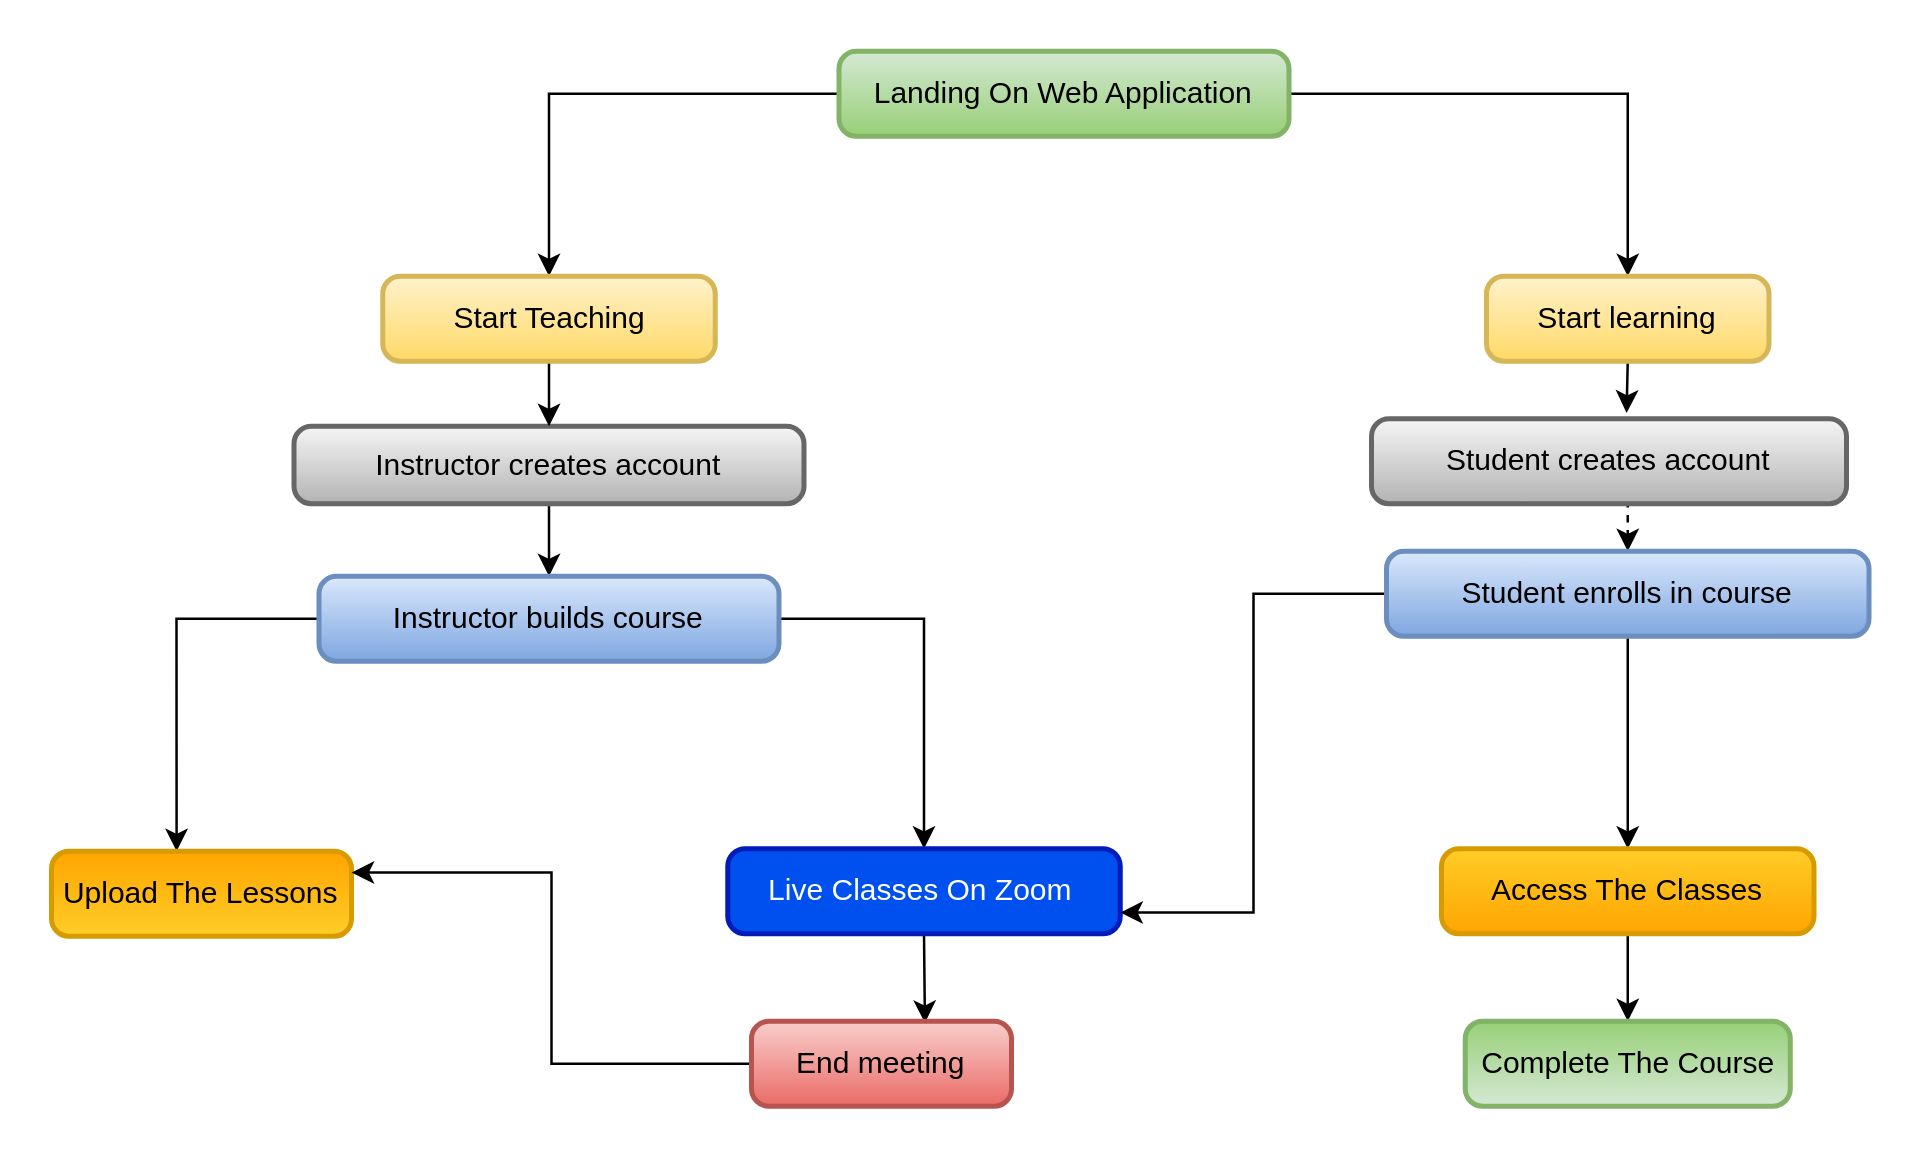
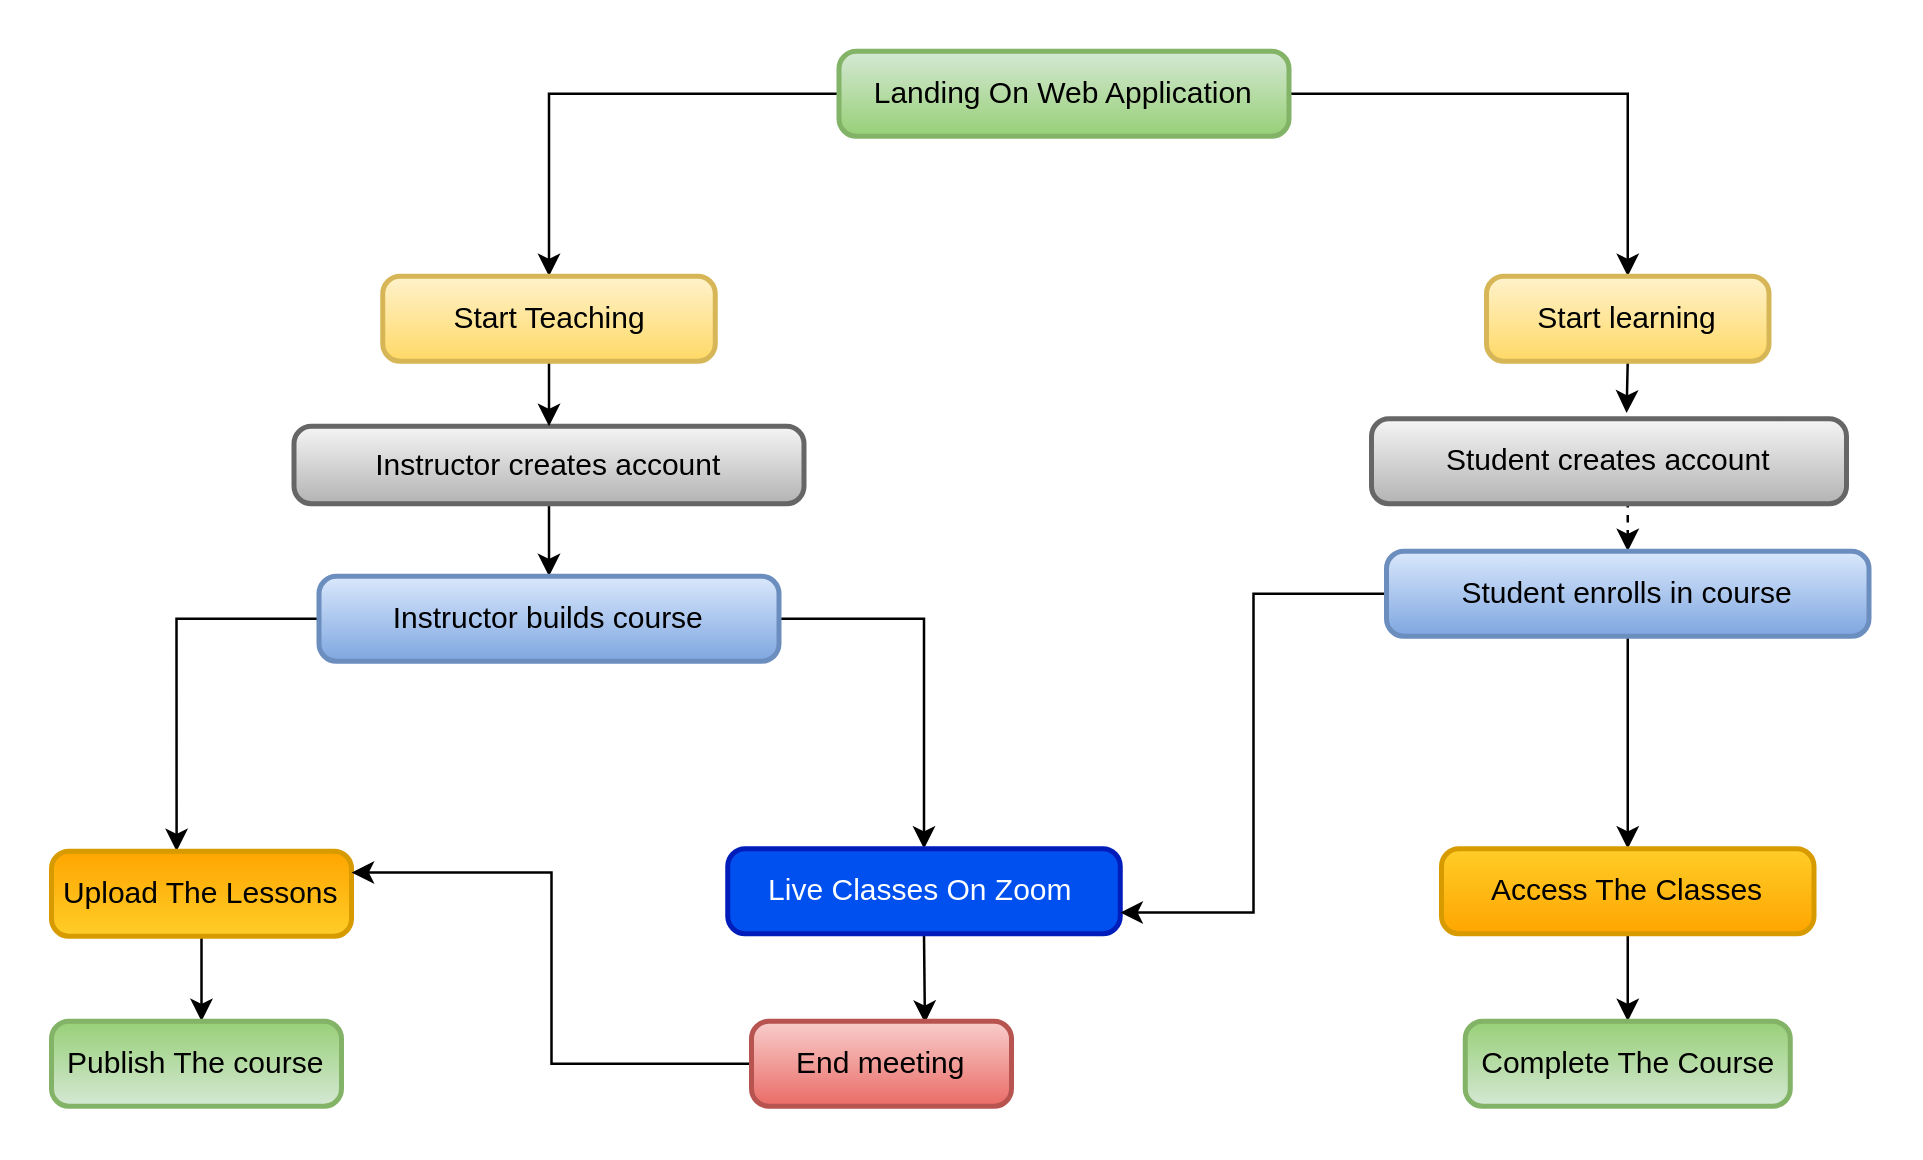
none -> (201, 971)
none -> (196, 1064)
